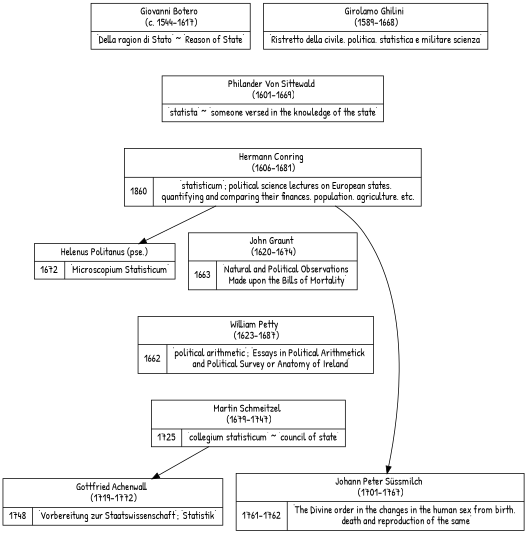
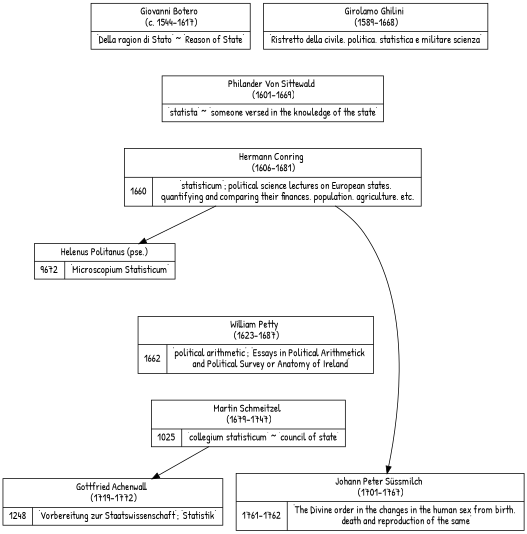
(139, 191) -> (138, 191)
(273, 261) -> none
(50, 270) -> (50, 270)
(167, 438) -> (167, 438)
(18, 516) -> (18, 516)
